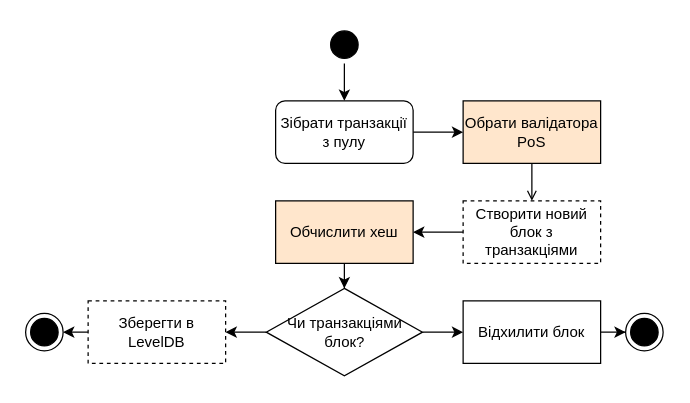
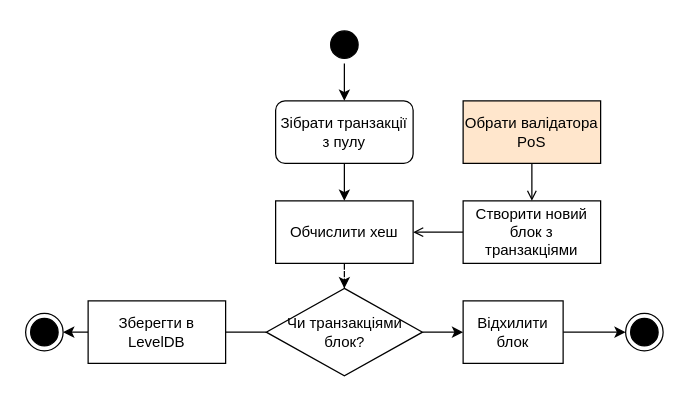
(434, 132) -> (344, 186)
(344, 232) -> (344, 232)
(423, 232) -> (421, 232)
(532, 232) -> (532, 232)
(344, 272) -> (344, 272)
(157, 332) -> (157, 332)
(235, 332) -> (231, 332)
(532, 332) -> (513, 332)
